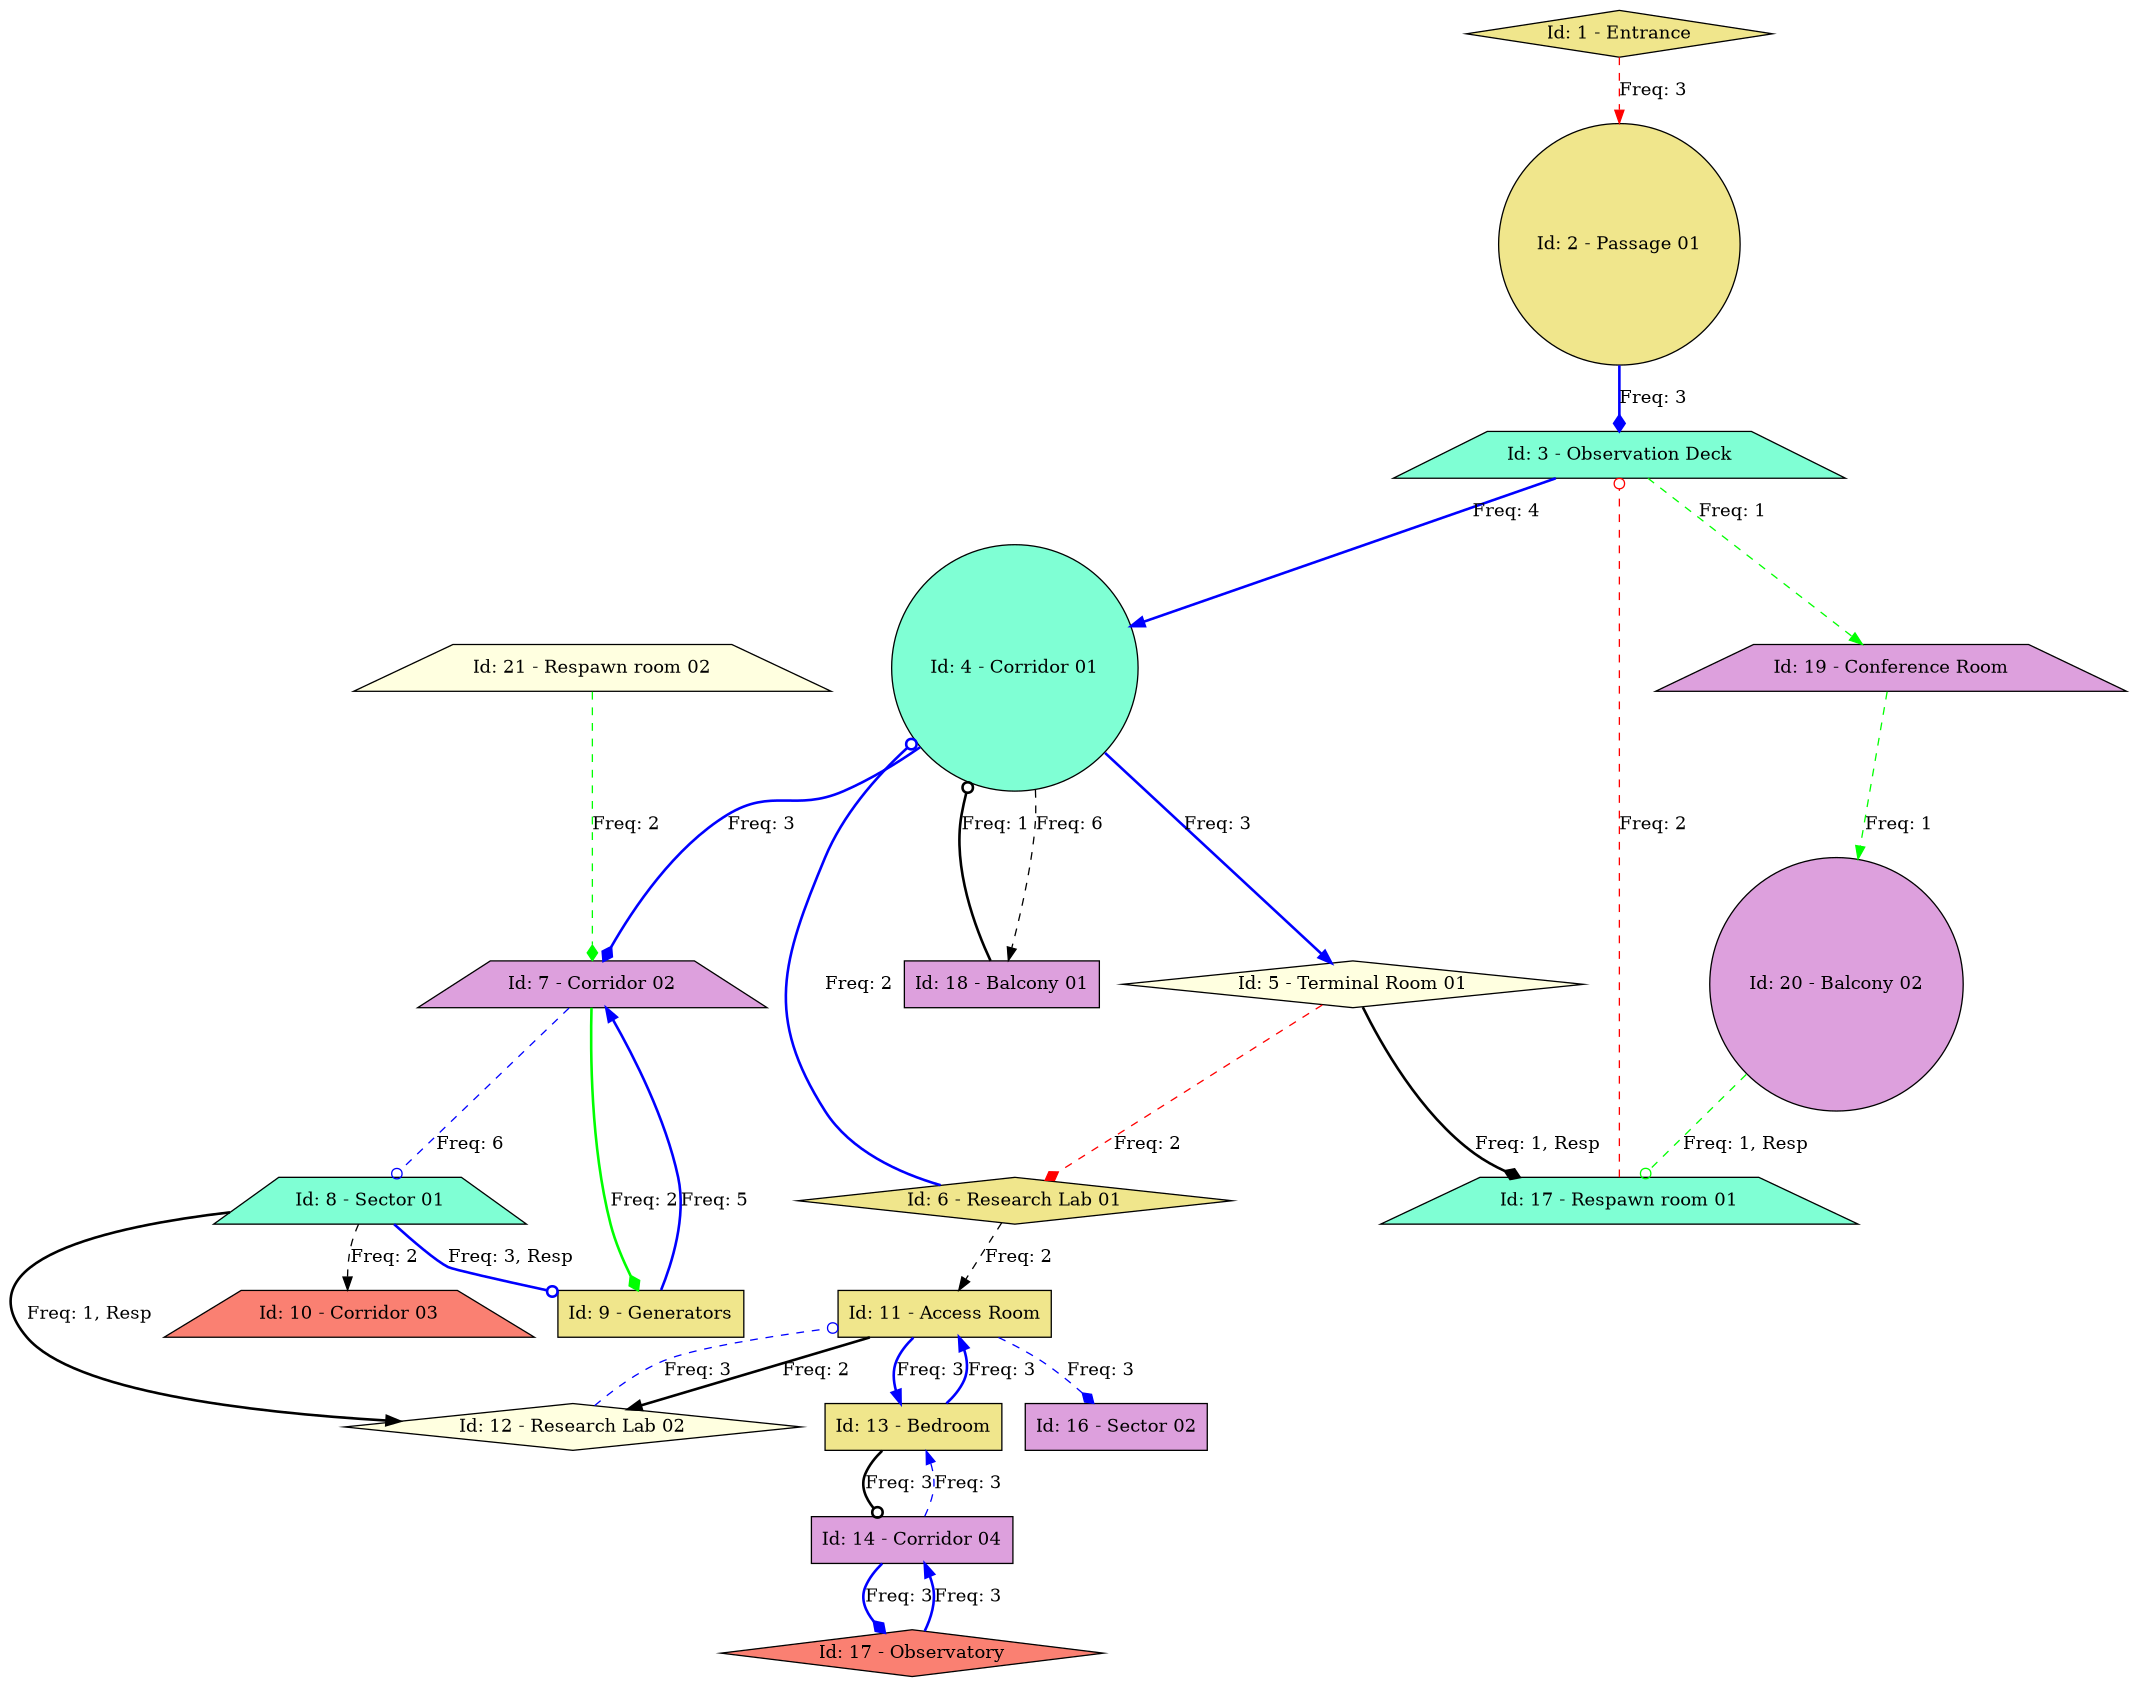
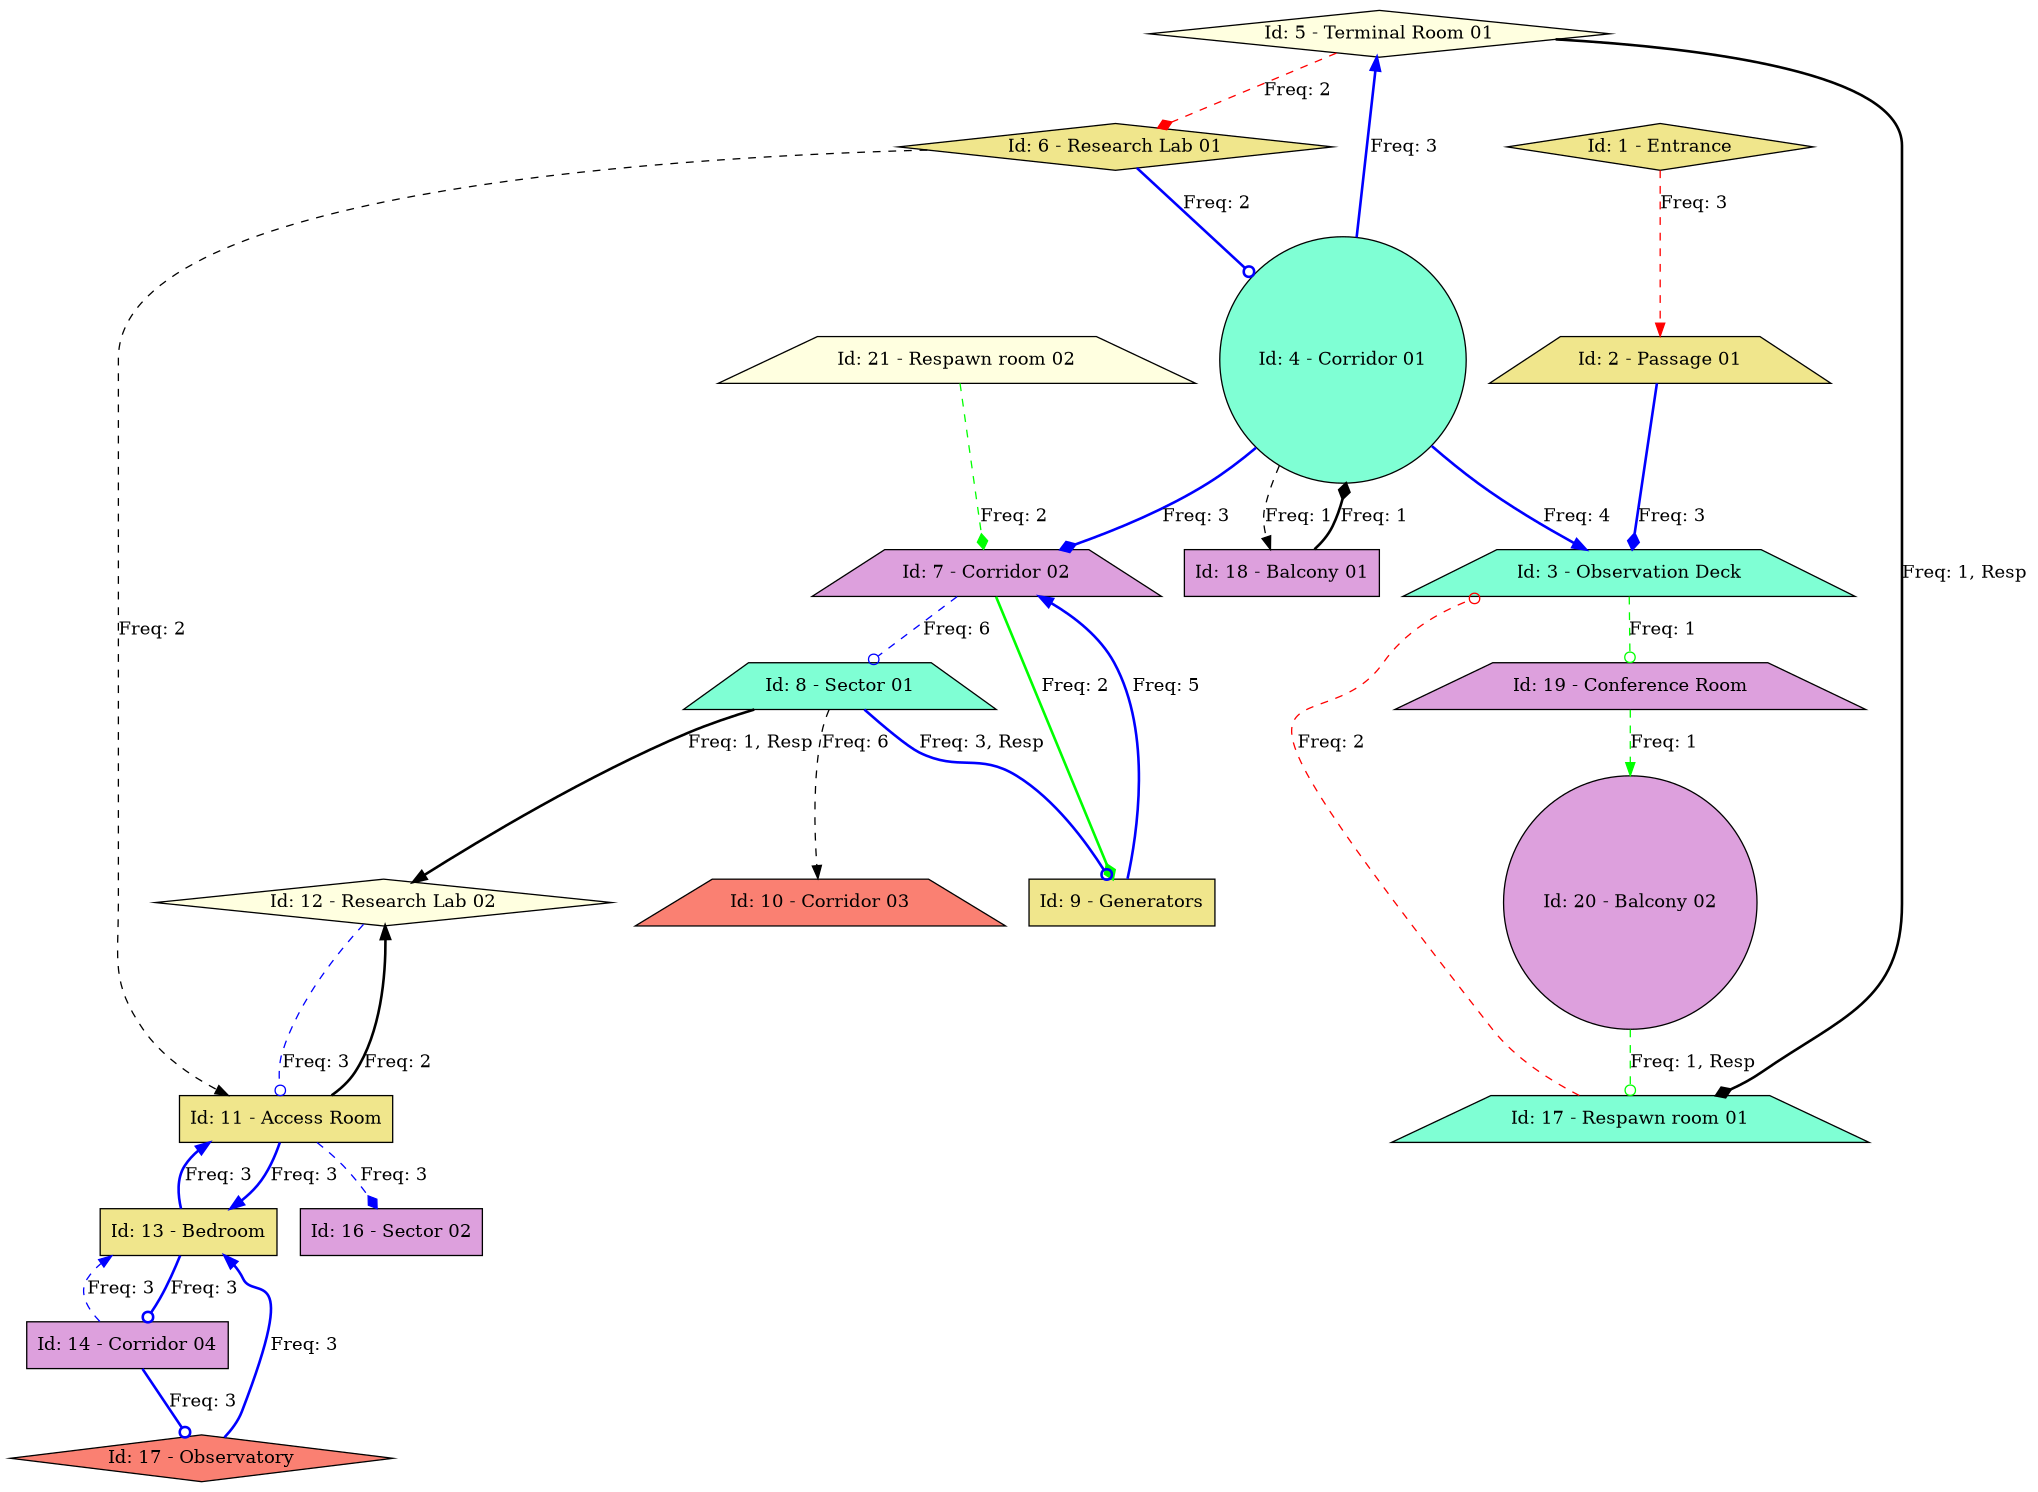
(1619, 244) -> (1660, 360)
(1350, 550) -> (1500, 499)
(1750, 557) -> (1630, 624)
(1069, 824) -> (1299, 517)
(963, 879) -> (1333, 527)
(384, 1257) -> (855, 743)
(864, 1478) -> (167, 1285)
(864, 1591) -> (162, 1398)
(933, 1604) -> (264, 1347)
